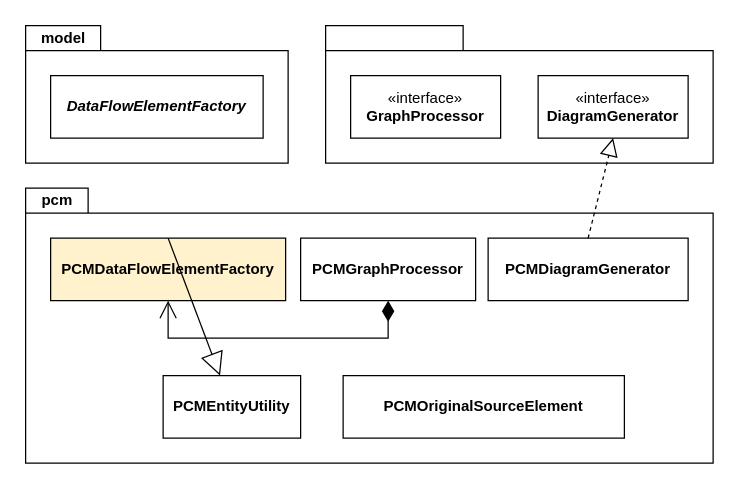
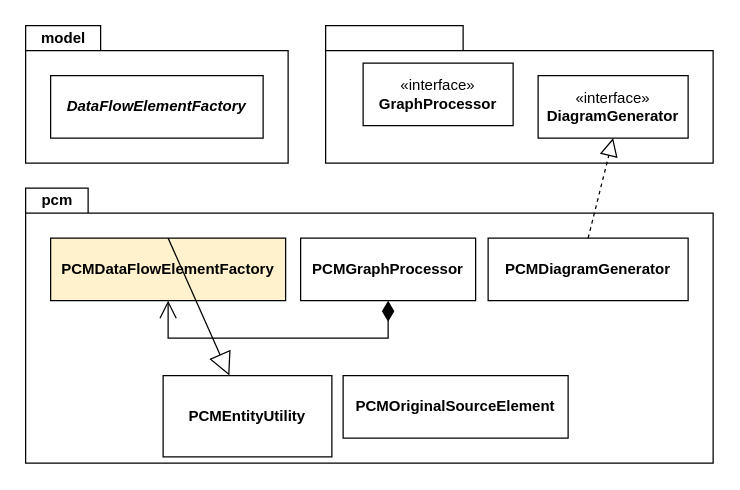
(426, 107) -> (438, 94)
(232, 407) -> (248, 416)
(484, 407) -> (456, 407)
